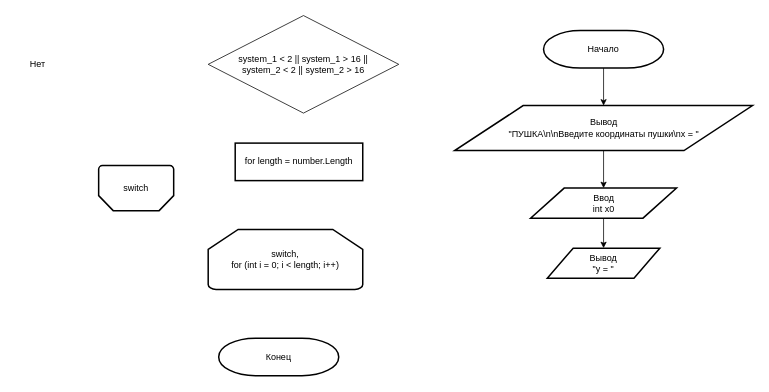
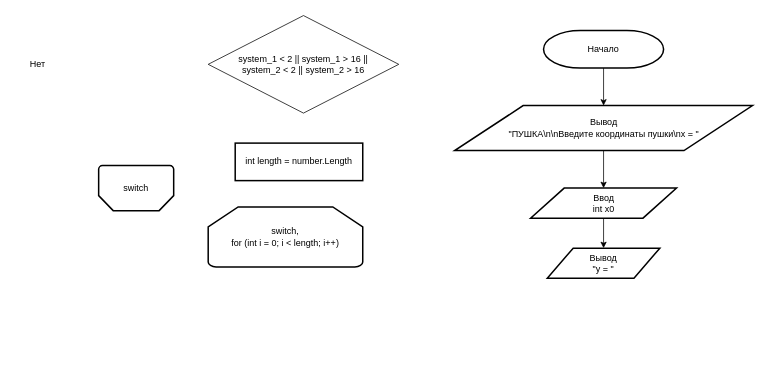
(299, 162) -> (299, 162)
(285, 259) -> (285, 237)
(279, 357) -> none
